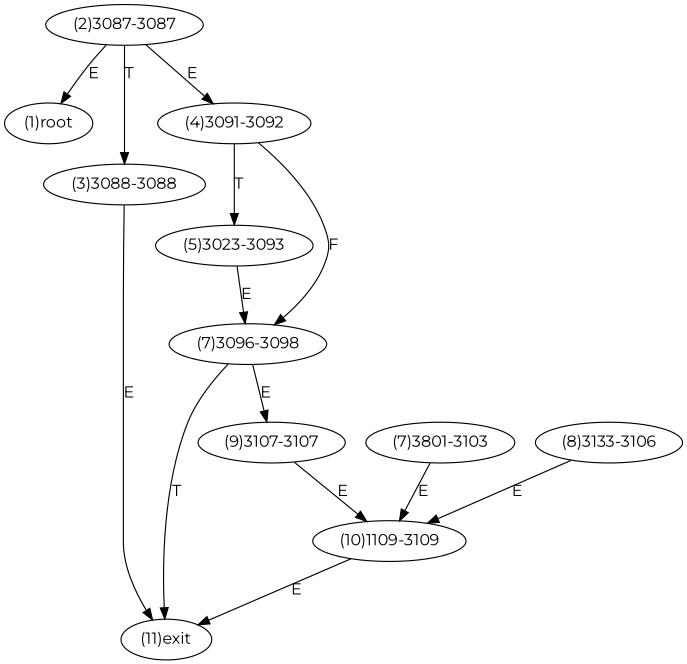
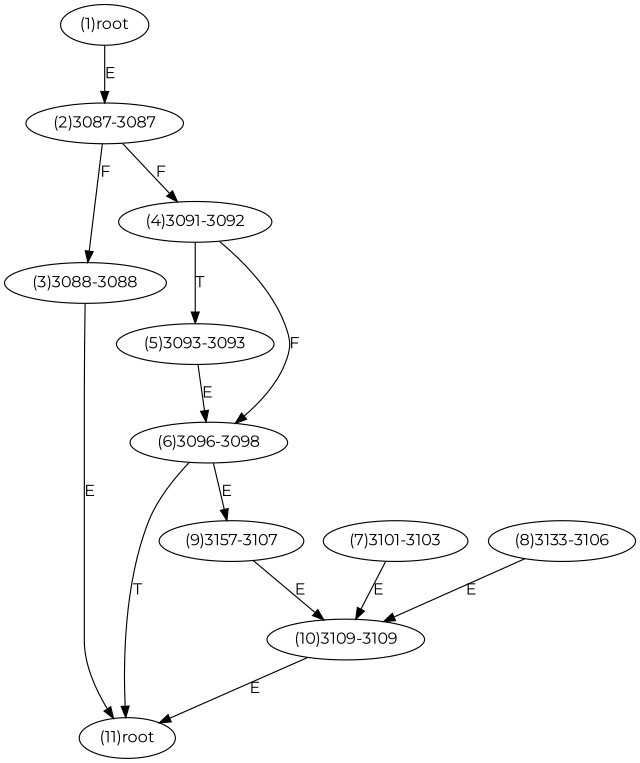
(86, 69) -> (105, 68)
(130, 74) -> (106, 173)
(192, 74) -> (161, 173)
(234, 246) -> (195, 344)
(248, 344) -> (209, 443)
(272, 443) -> (231, 541)
(440, 443) -> (396, 541)
(389, 541) -> (346, 640)
(166, 640) -> (127, 738)
